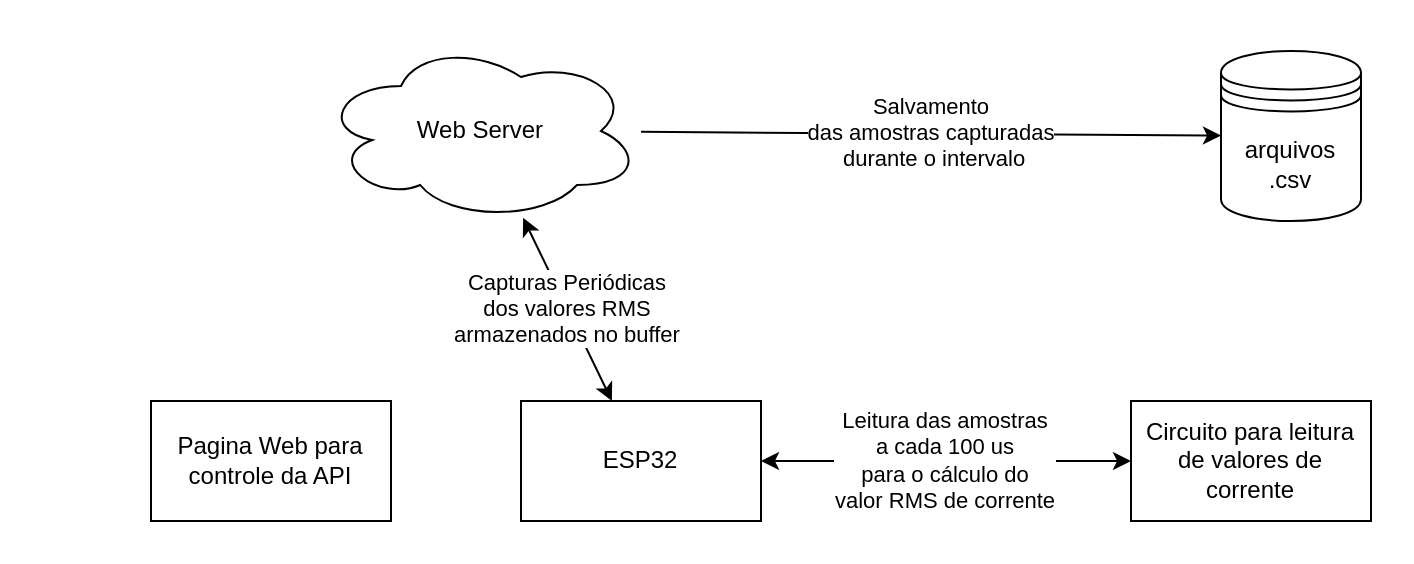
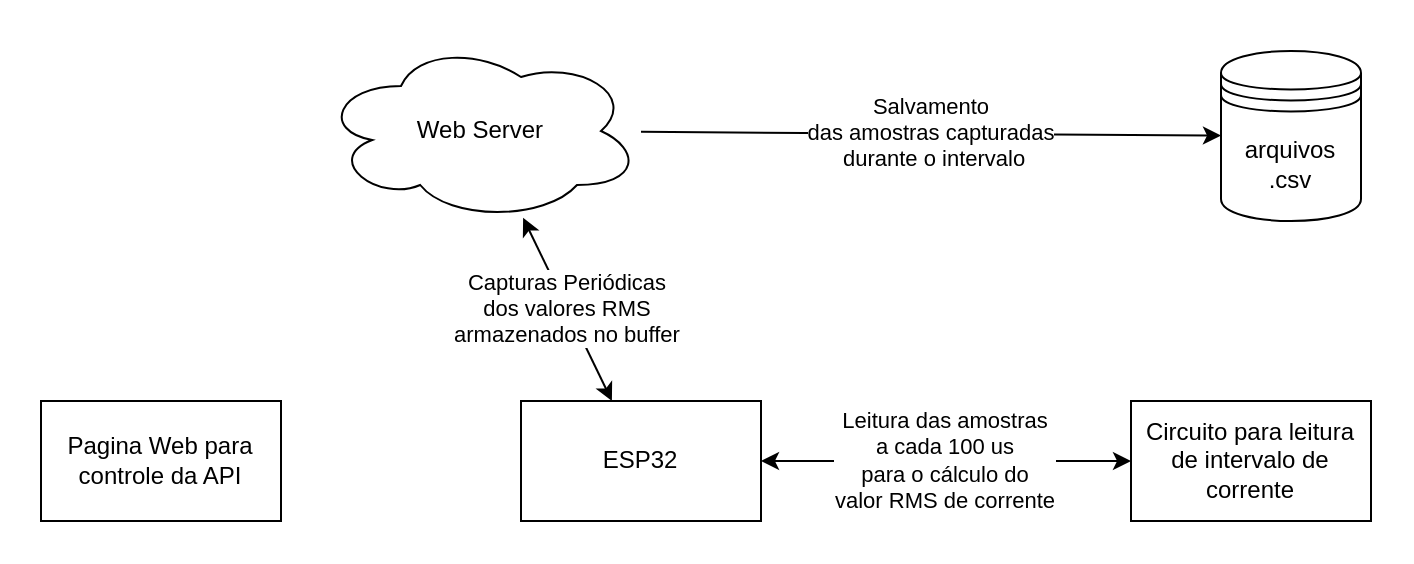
(271, 461) -> (161, 461)
(1251, 461) -> (1251, 461)
